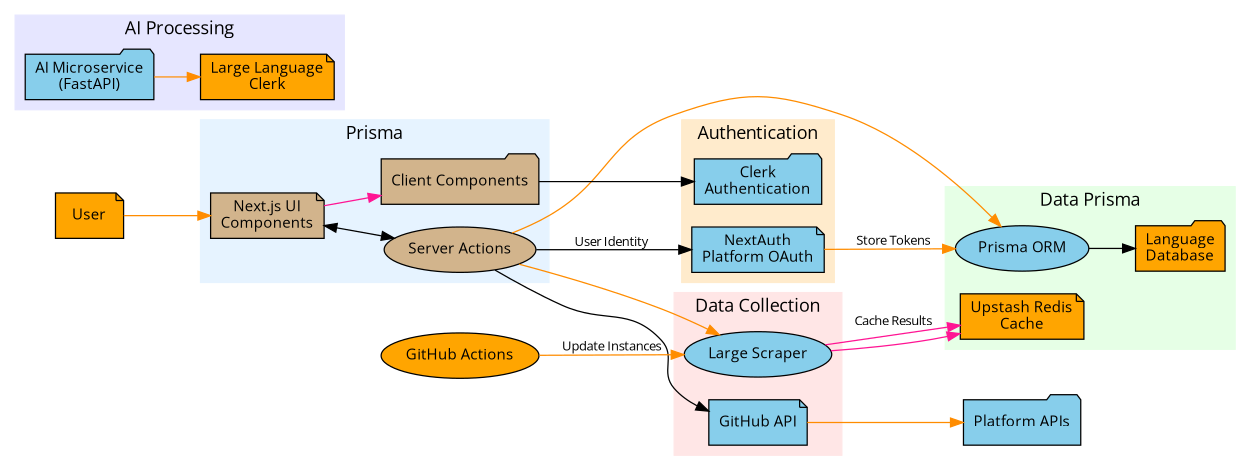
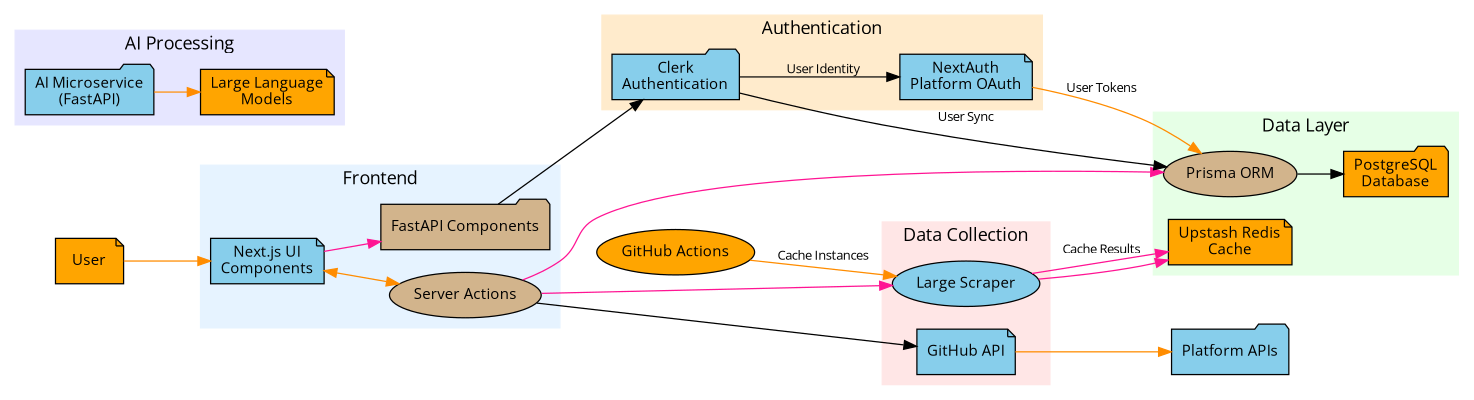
(267, 77) -> (267, 92)
(748, 97) -> (822, 179)
(375, 134) -> (380, 180)
none -> (946, 136)
(460, 182) -> (465, 227)
(1090, 201) -> (1306, 127)
(267, 216) -> (267, 261)
(359, 232) -> (362, 277)
(894, 242) -> (1102, 89)
(1022, 248) -> (1230, 174)
(1180, 248) -> (1396, 174)
(607, 250) -> (813, 77)
(615, 293) -> (711, 290)
(612, 347) -> (824, 257)
